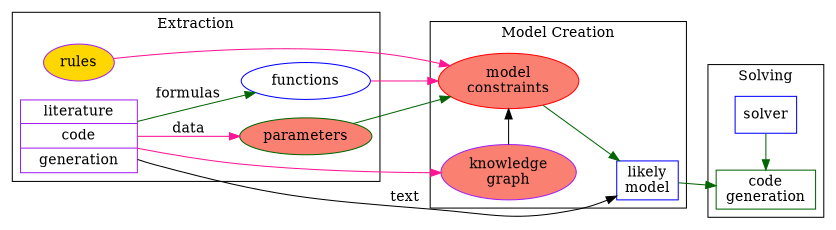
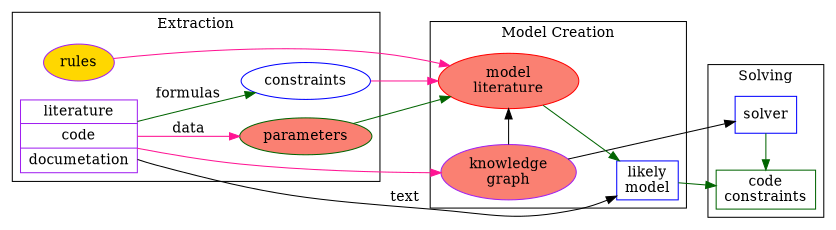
(306, 81) -> (306, 81)
(509, 81) -> (509, 81)
none -> (647, 141)
(79, 160) -> (79, 160)
(766, 190) -> (766, 190)
